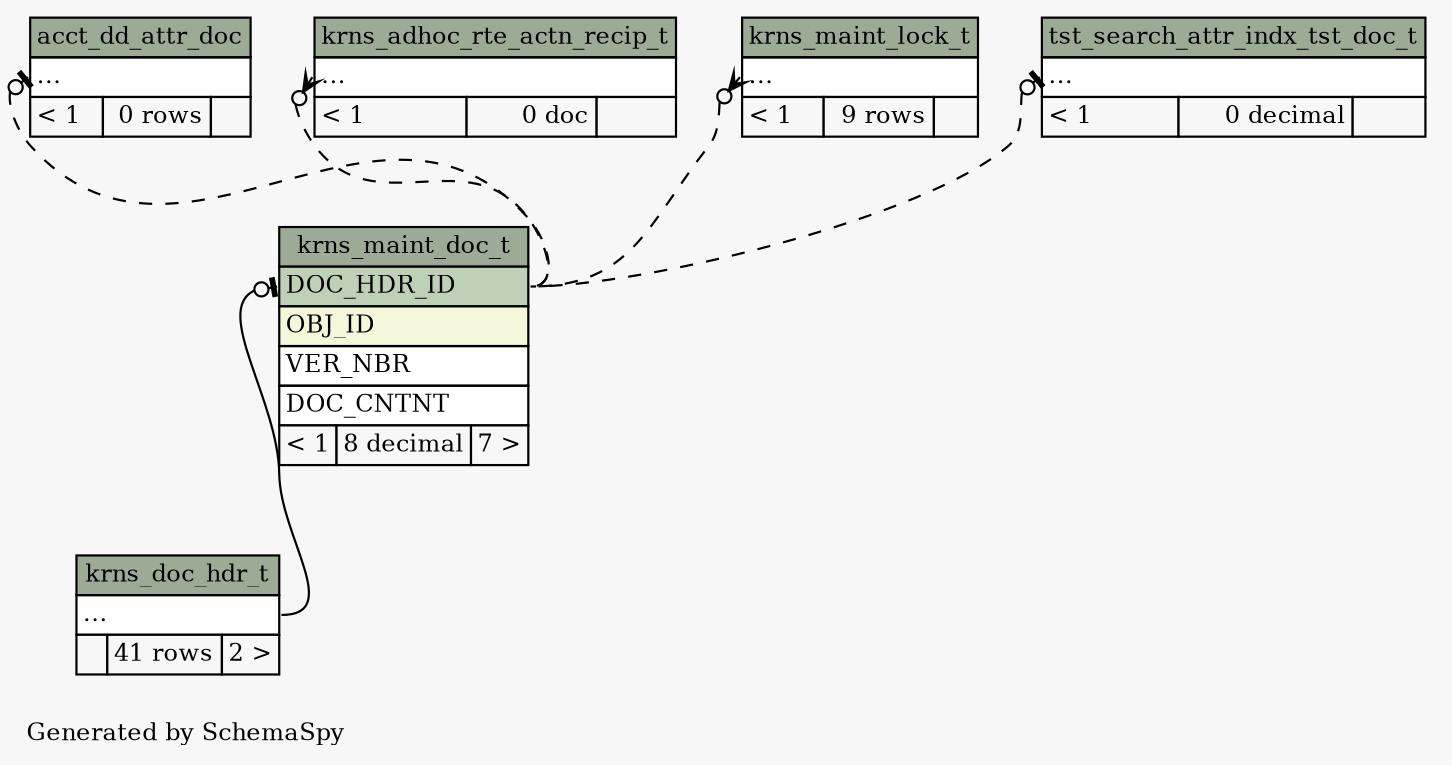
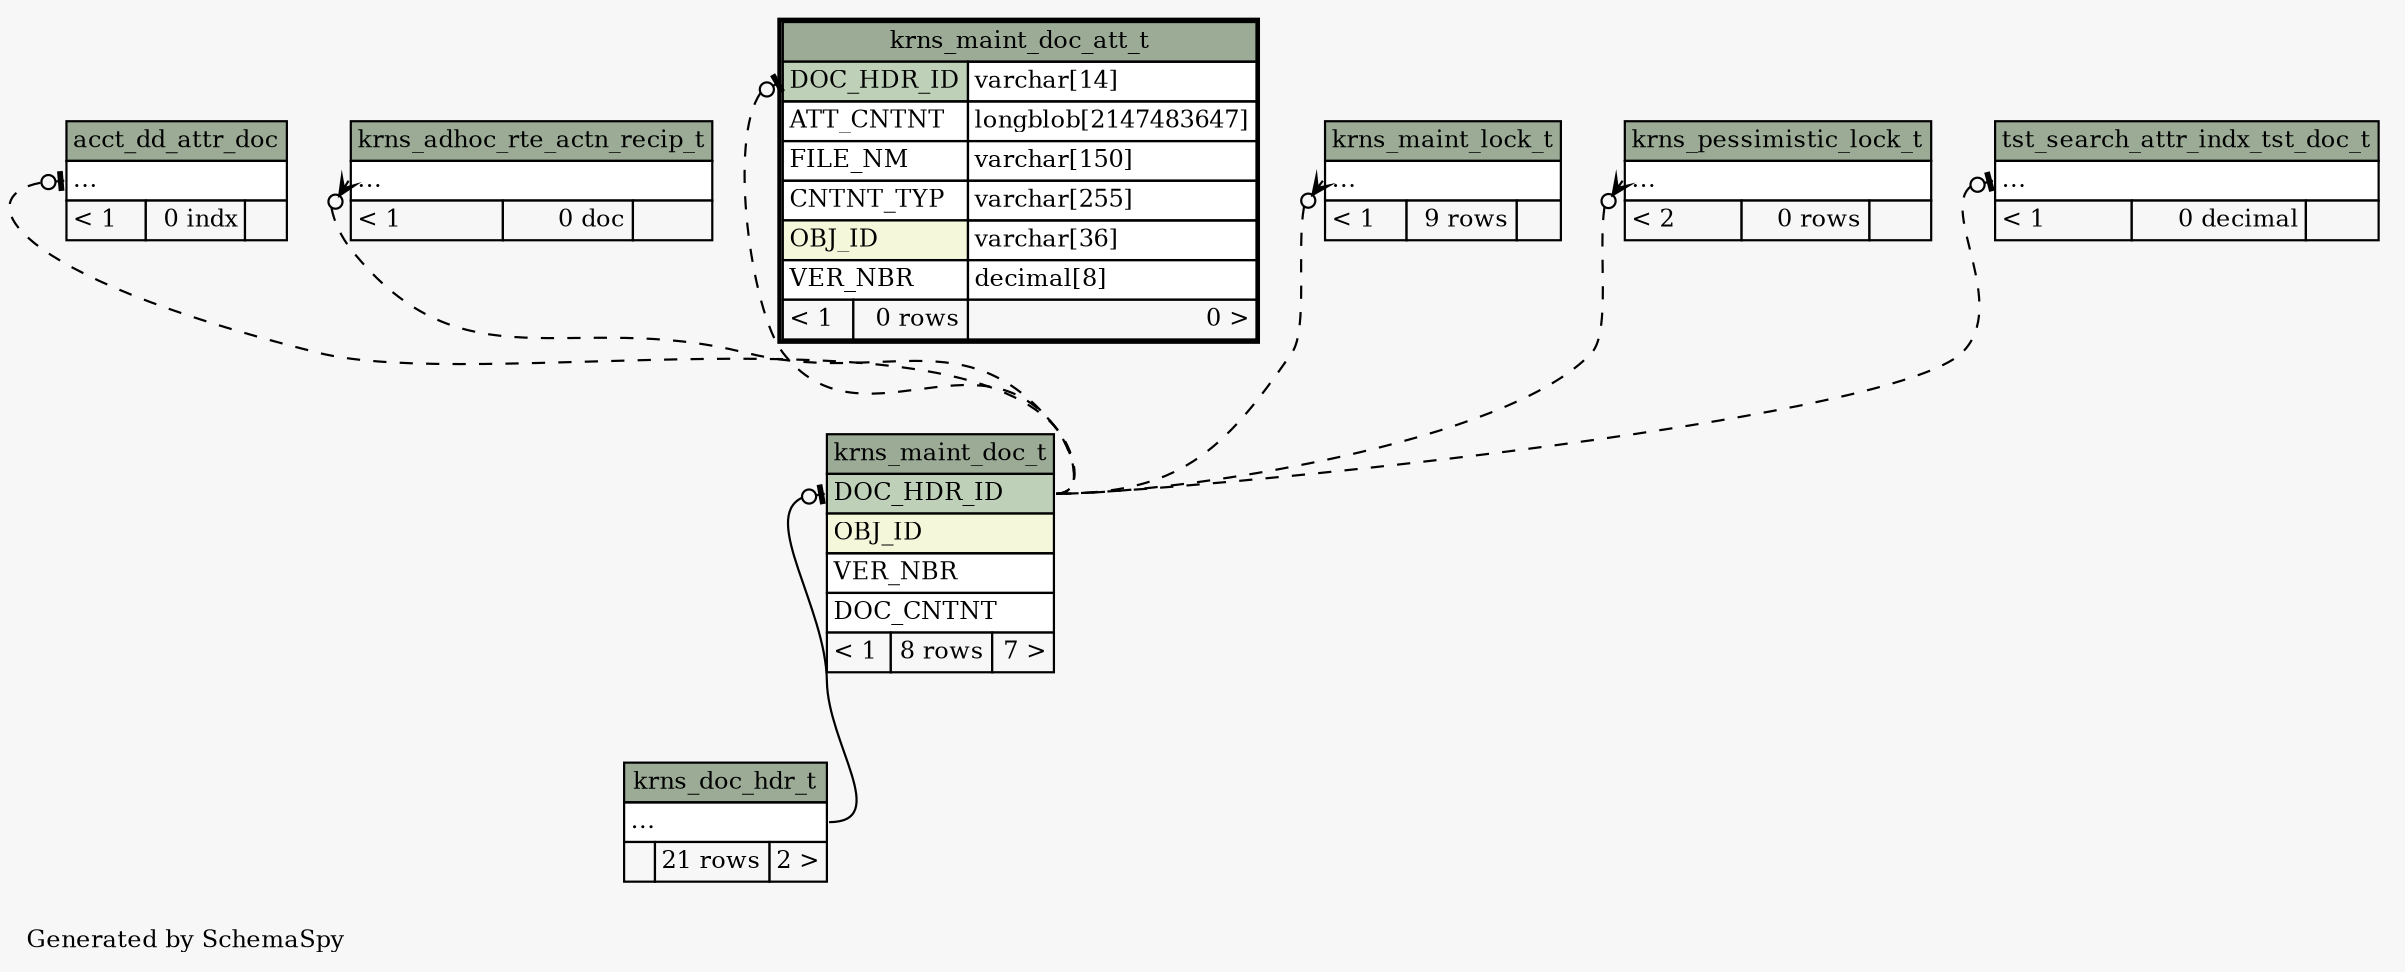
(161, 116) -> (201, 219)
none -> (1019, 181)
none -> (1777, 181)
(404, 444) -> (943, 651)
(165, 654) -> (712, 861)
